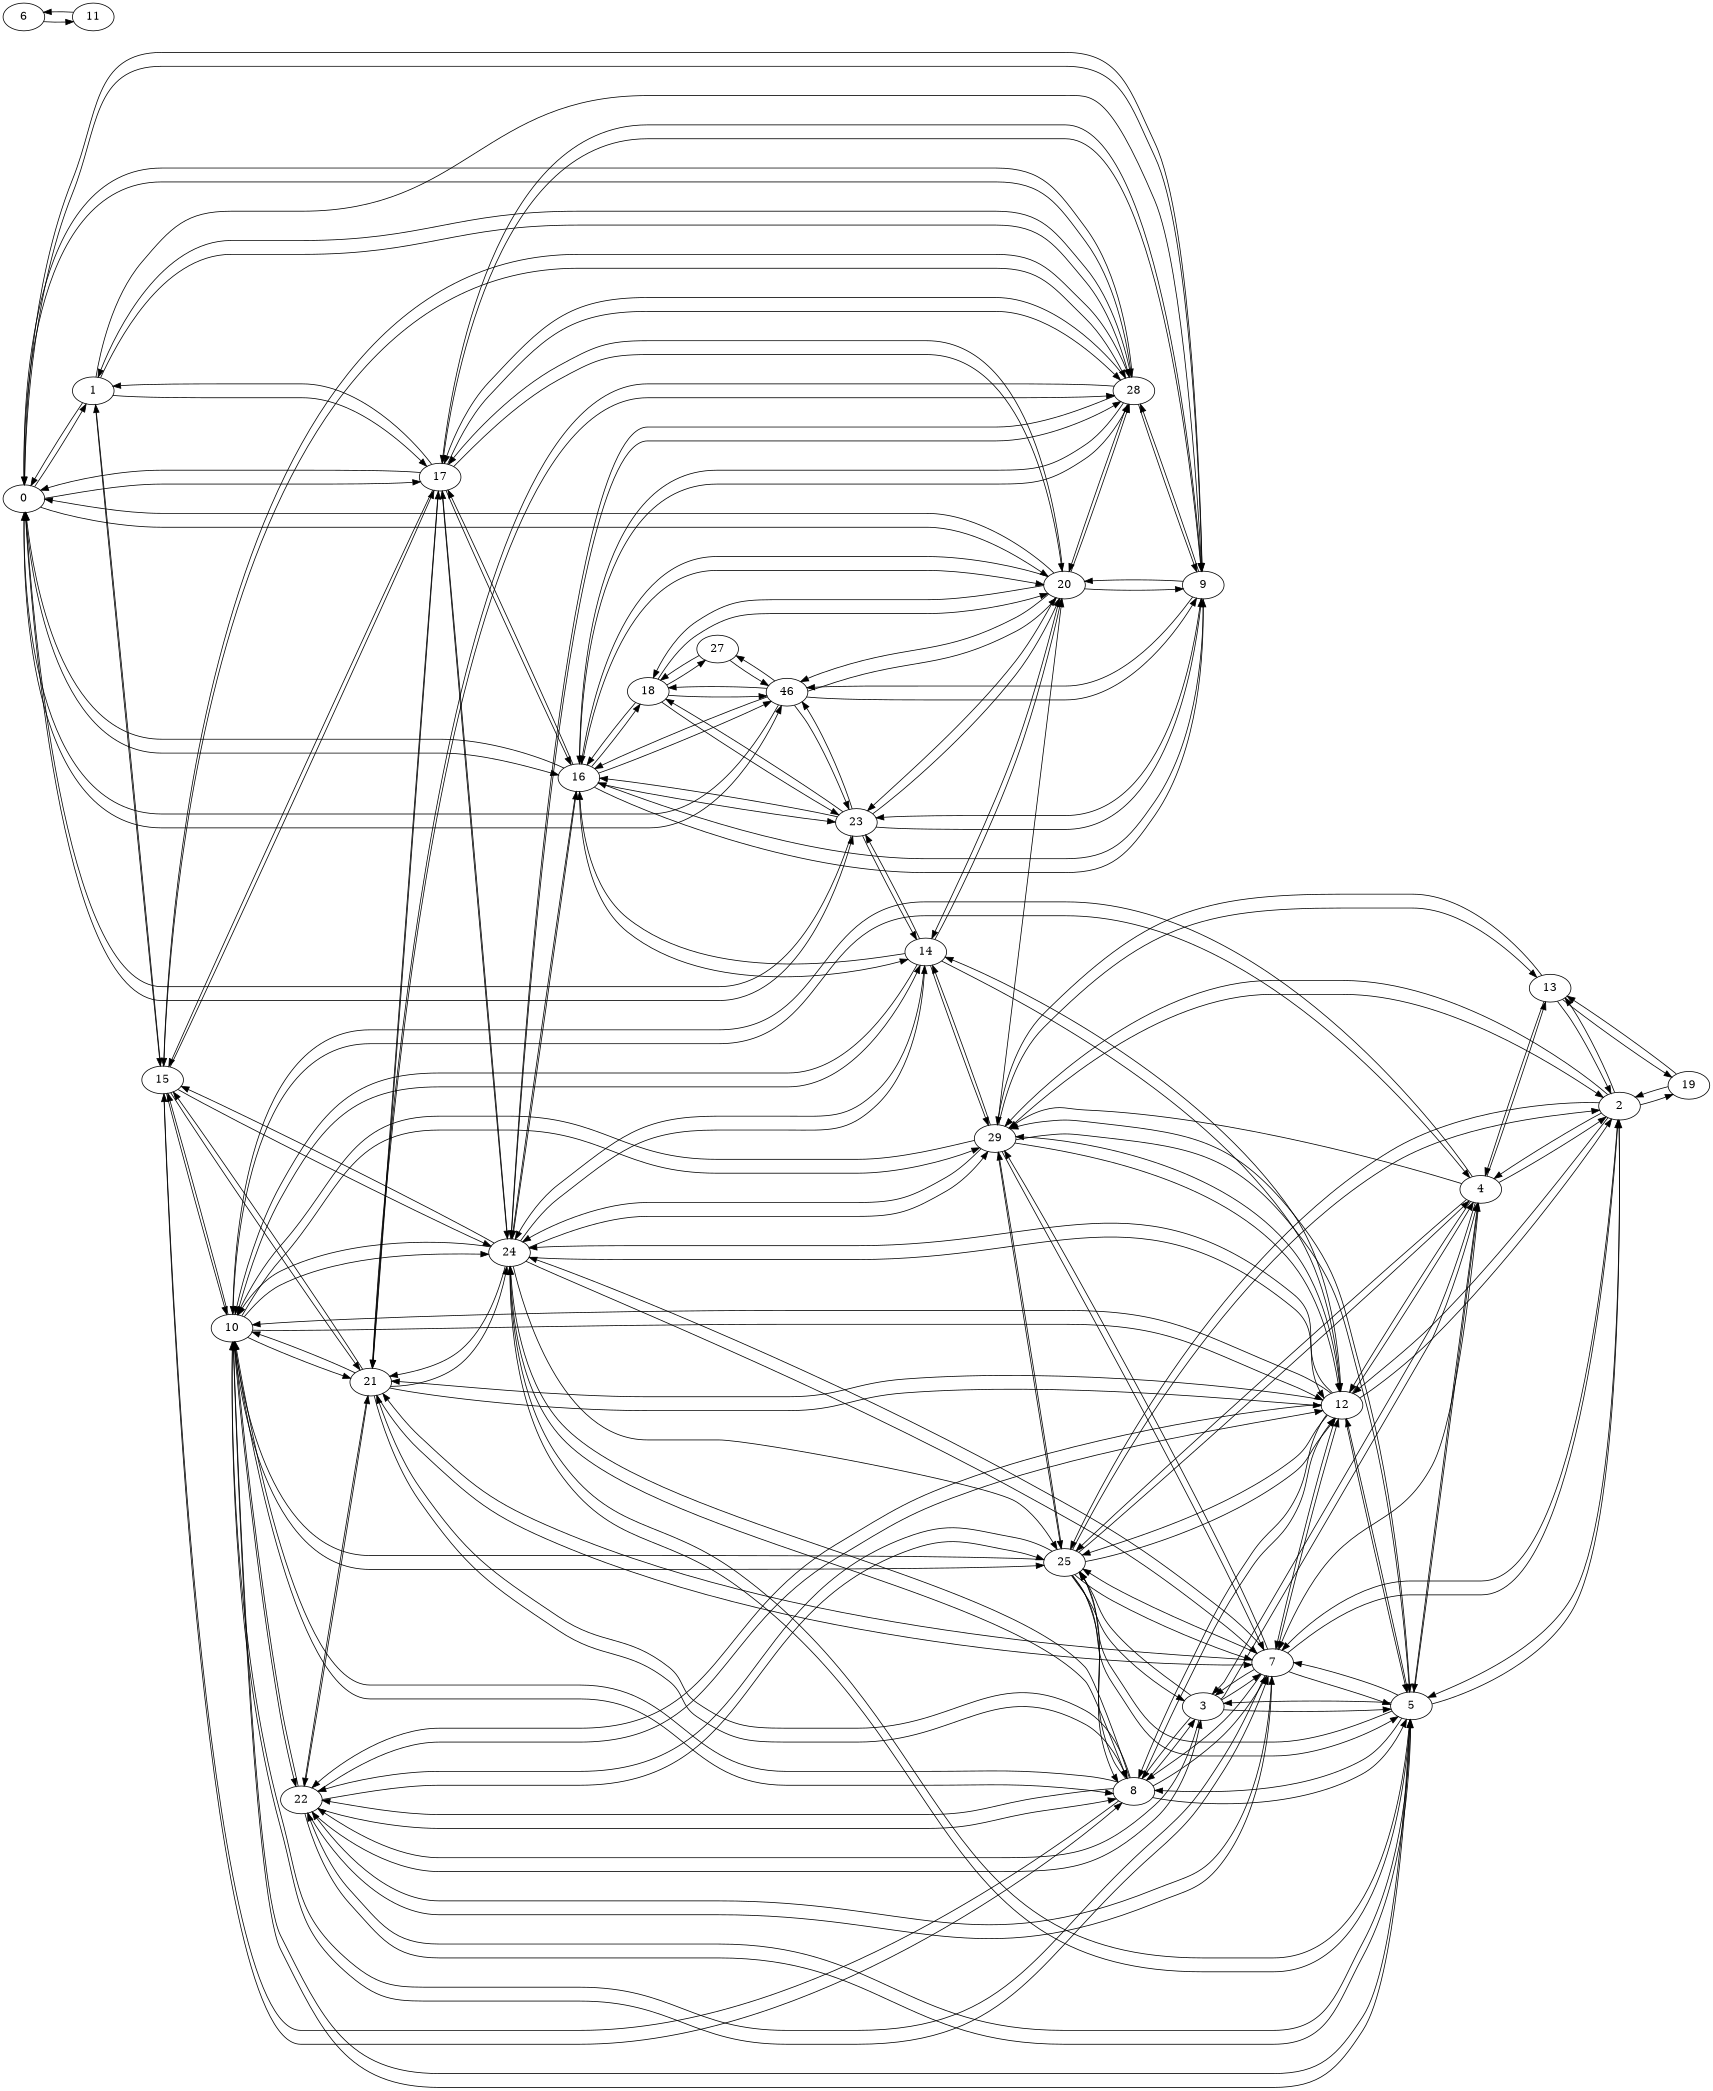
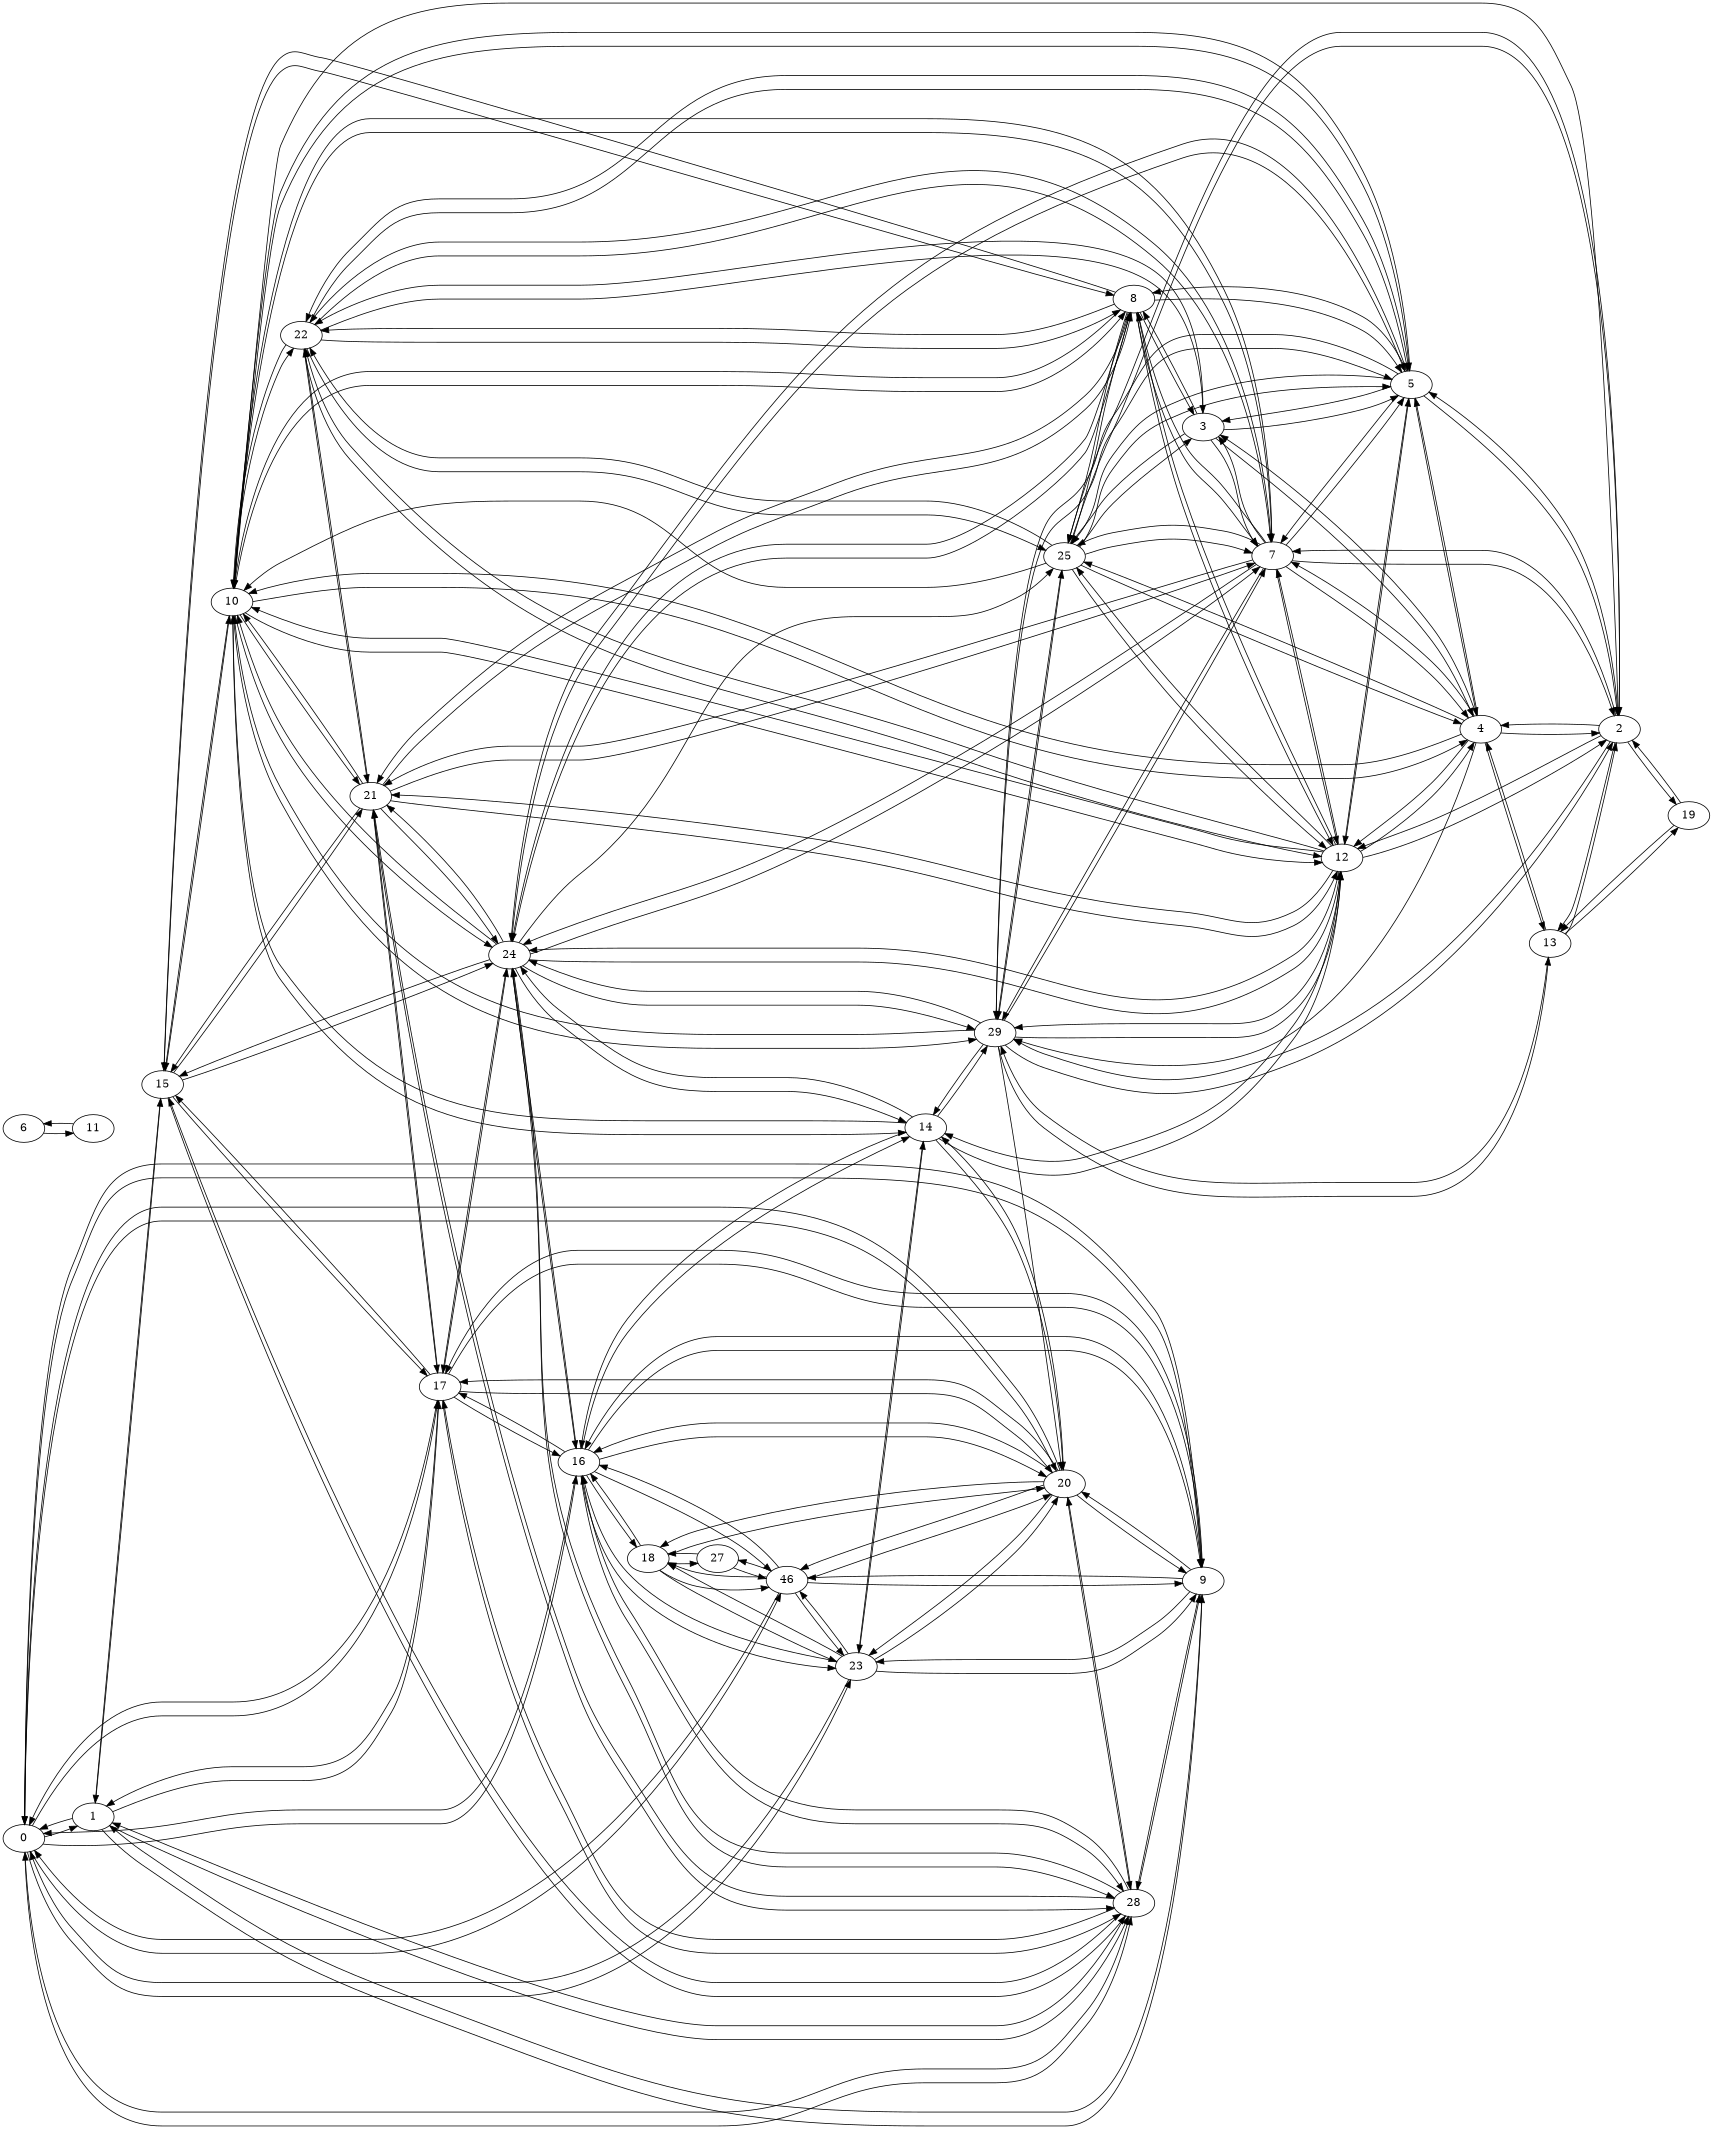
none -> (1385, 636)
(560, 1569) -> (1005, 3)
none -> (837, 2110)
